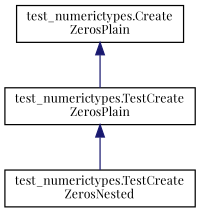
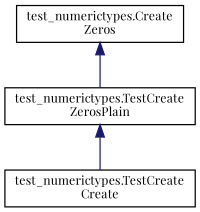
(100, 24) -> (100, 24)
(100, 188) -> (100, 188)
